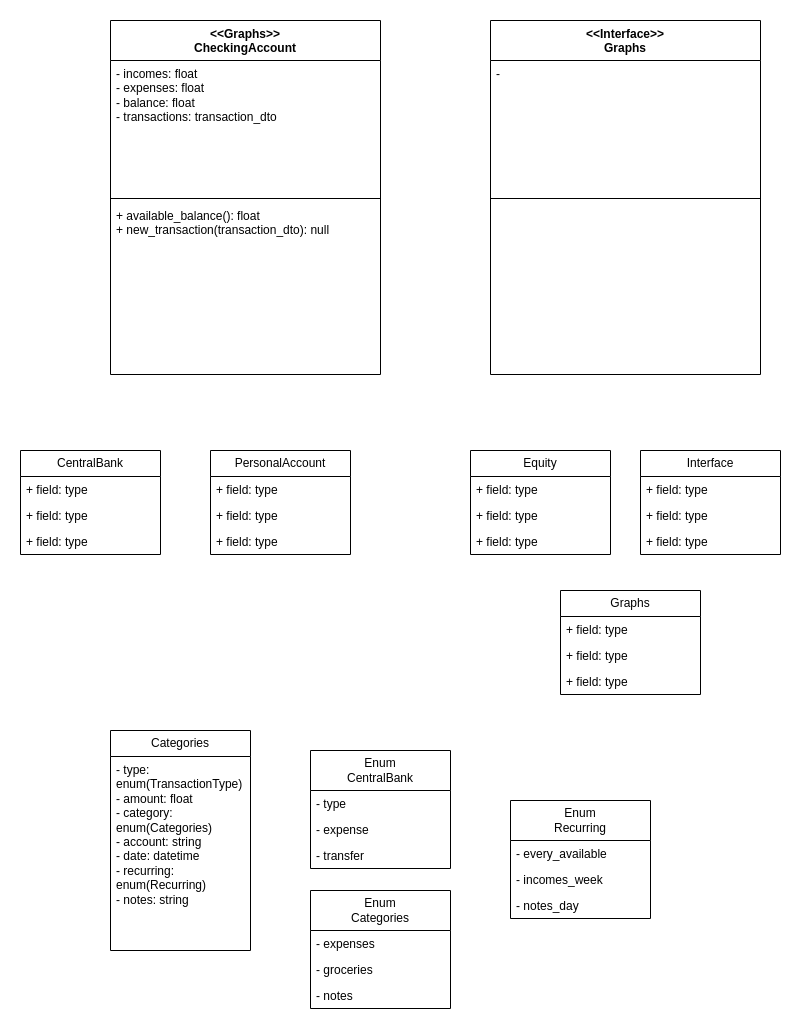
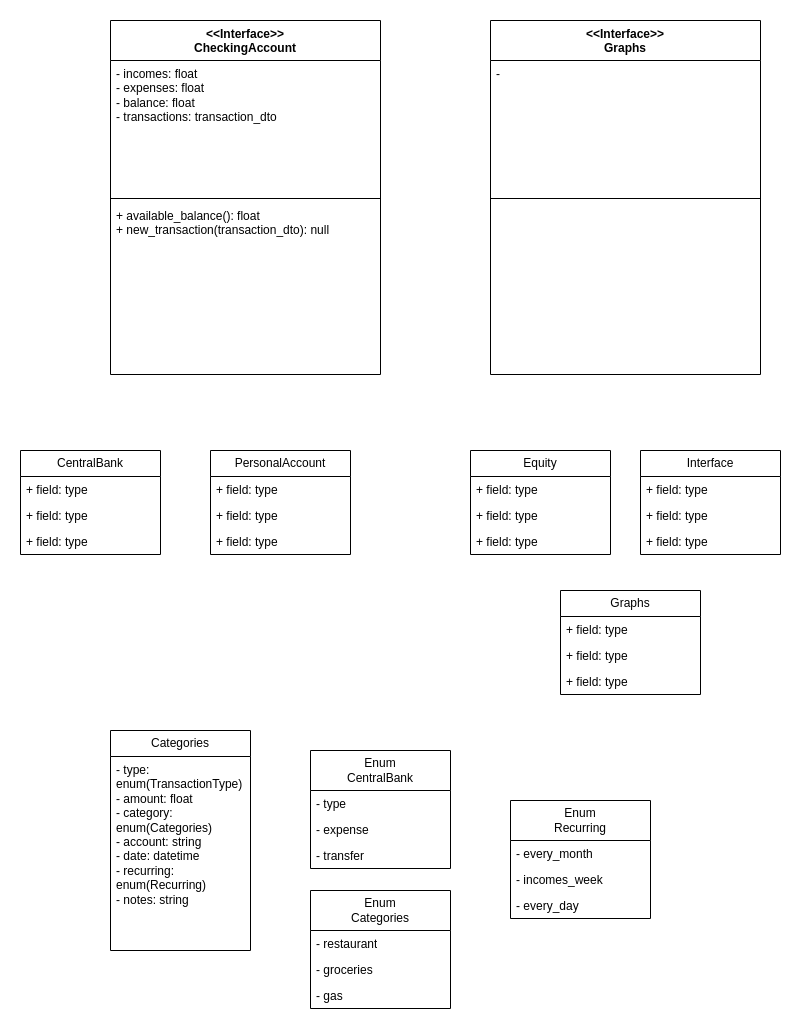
(246, 42) -> (246, 42)
(567, 855) -> (559, 855)
(552, 907) -> (552, 907)
(349, 945) -> (355, 945)
(338, 997) -> (332, 997)
